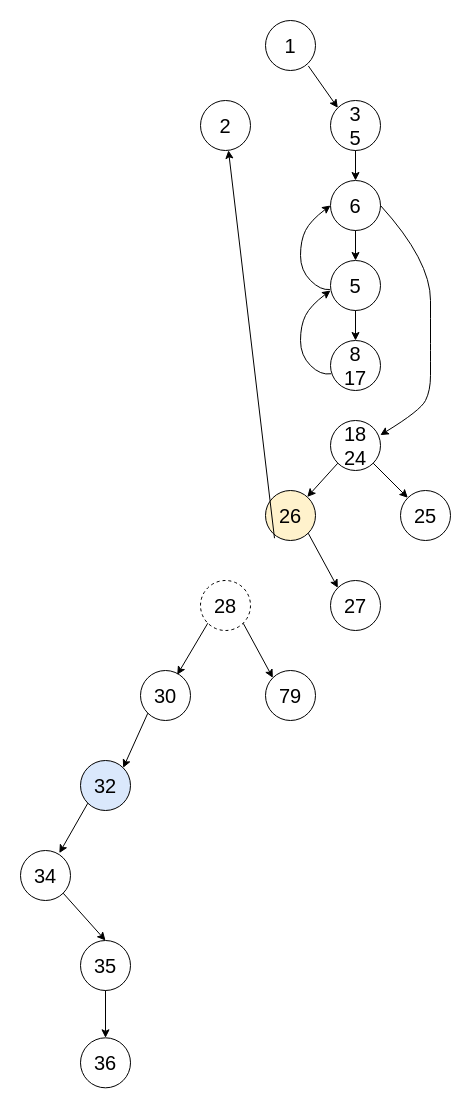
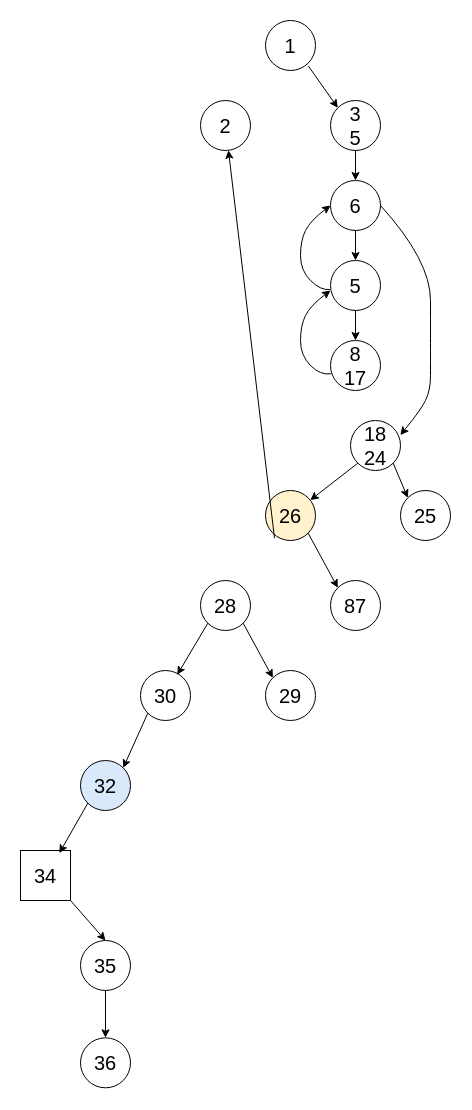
(356, 446) -> (376, 446)
(226, 606) -> (226, 606)
(356, 606) -> (356, 606)
(291, 696) -> (291, 696)
(46, 876) -> (46, 876)
